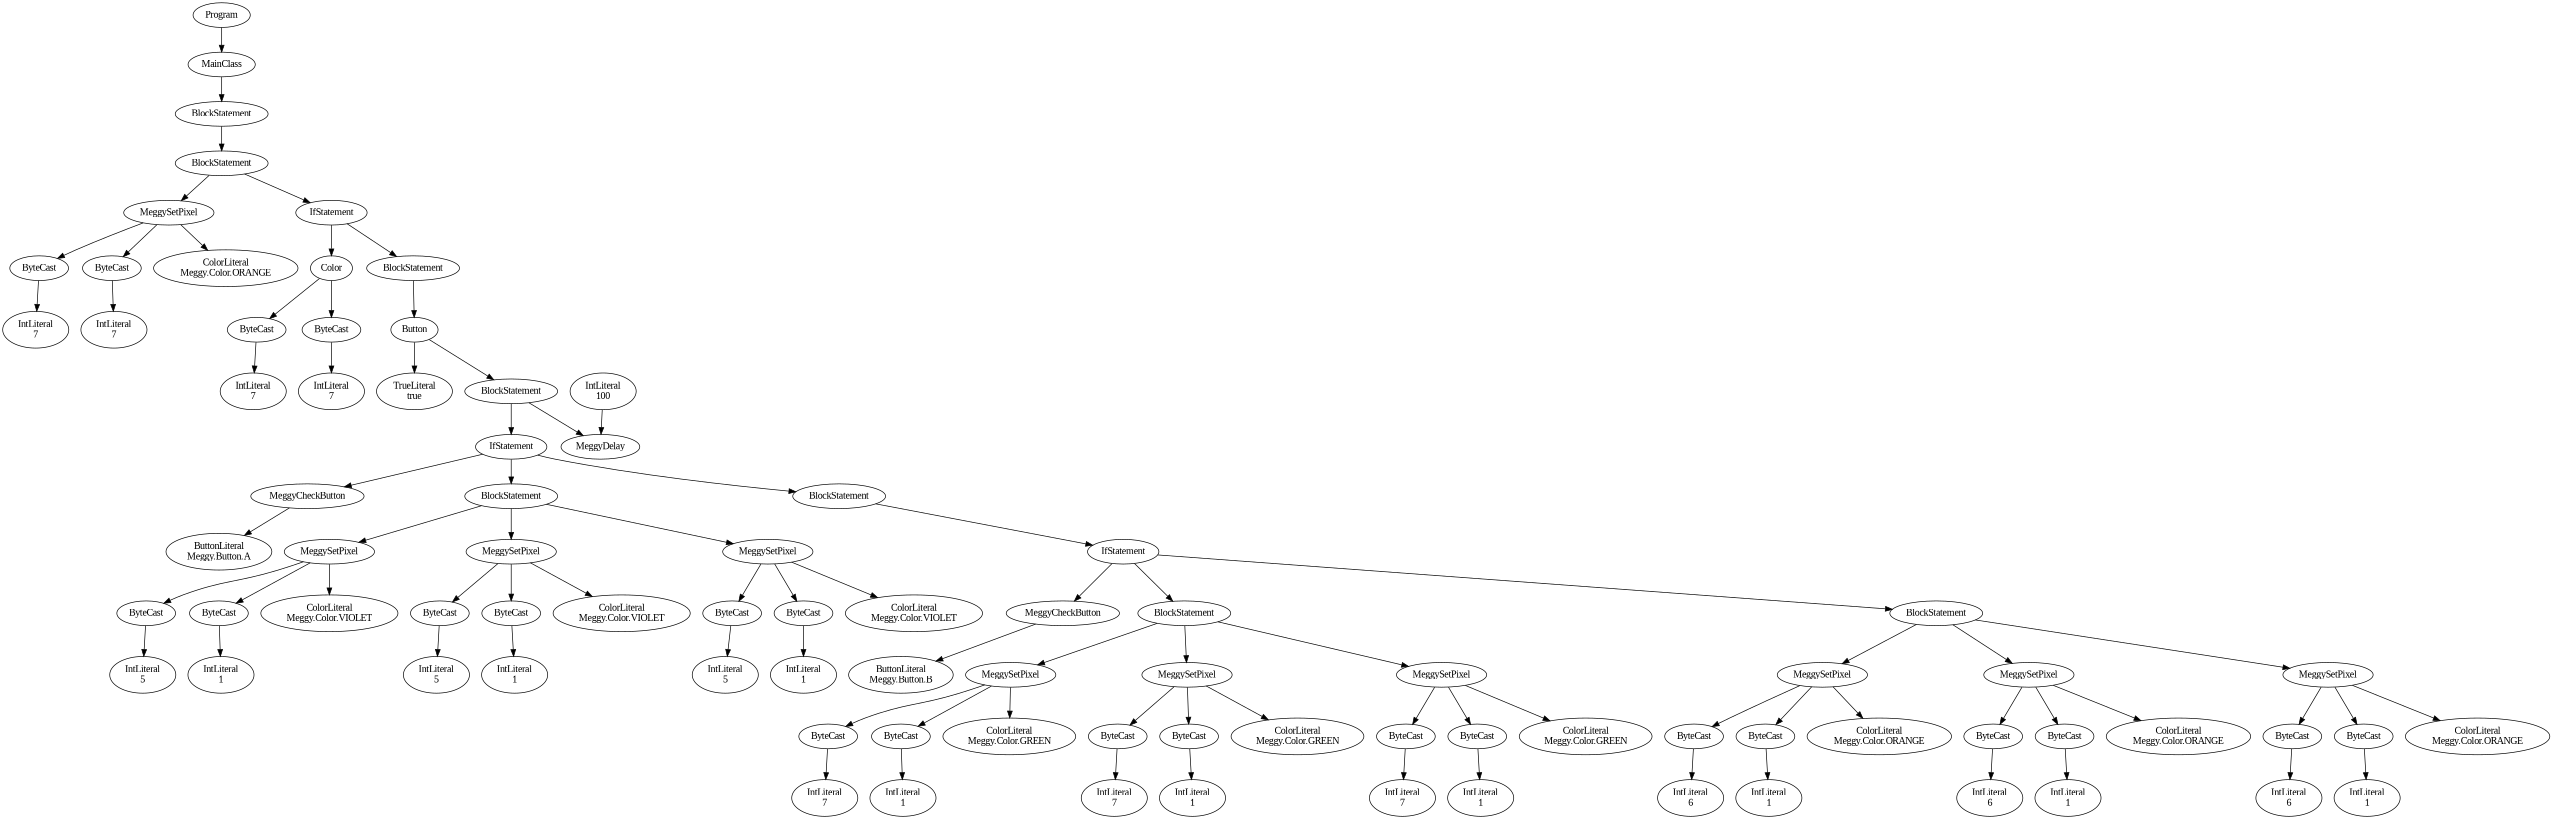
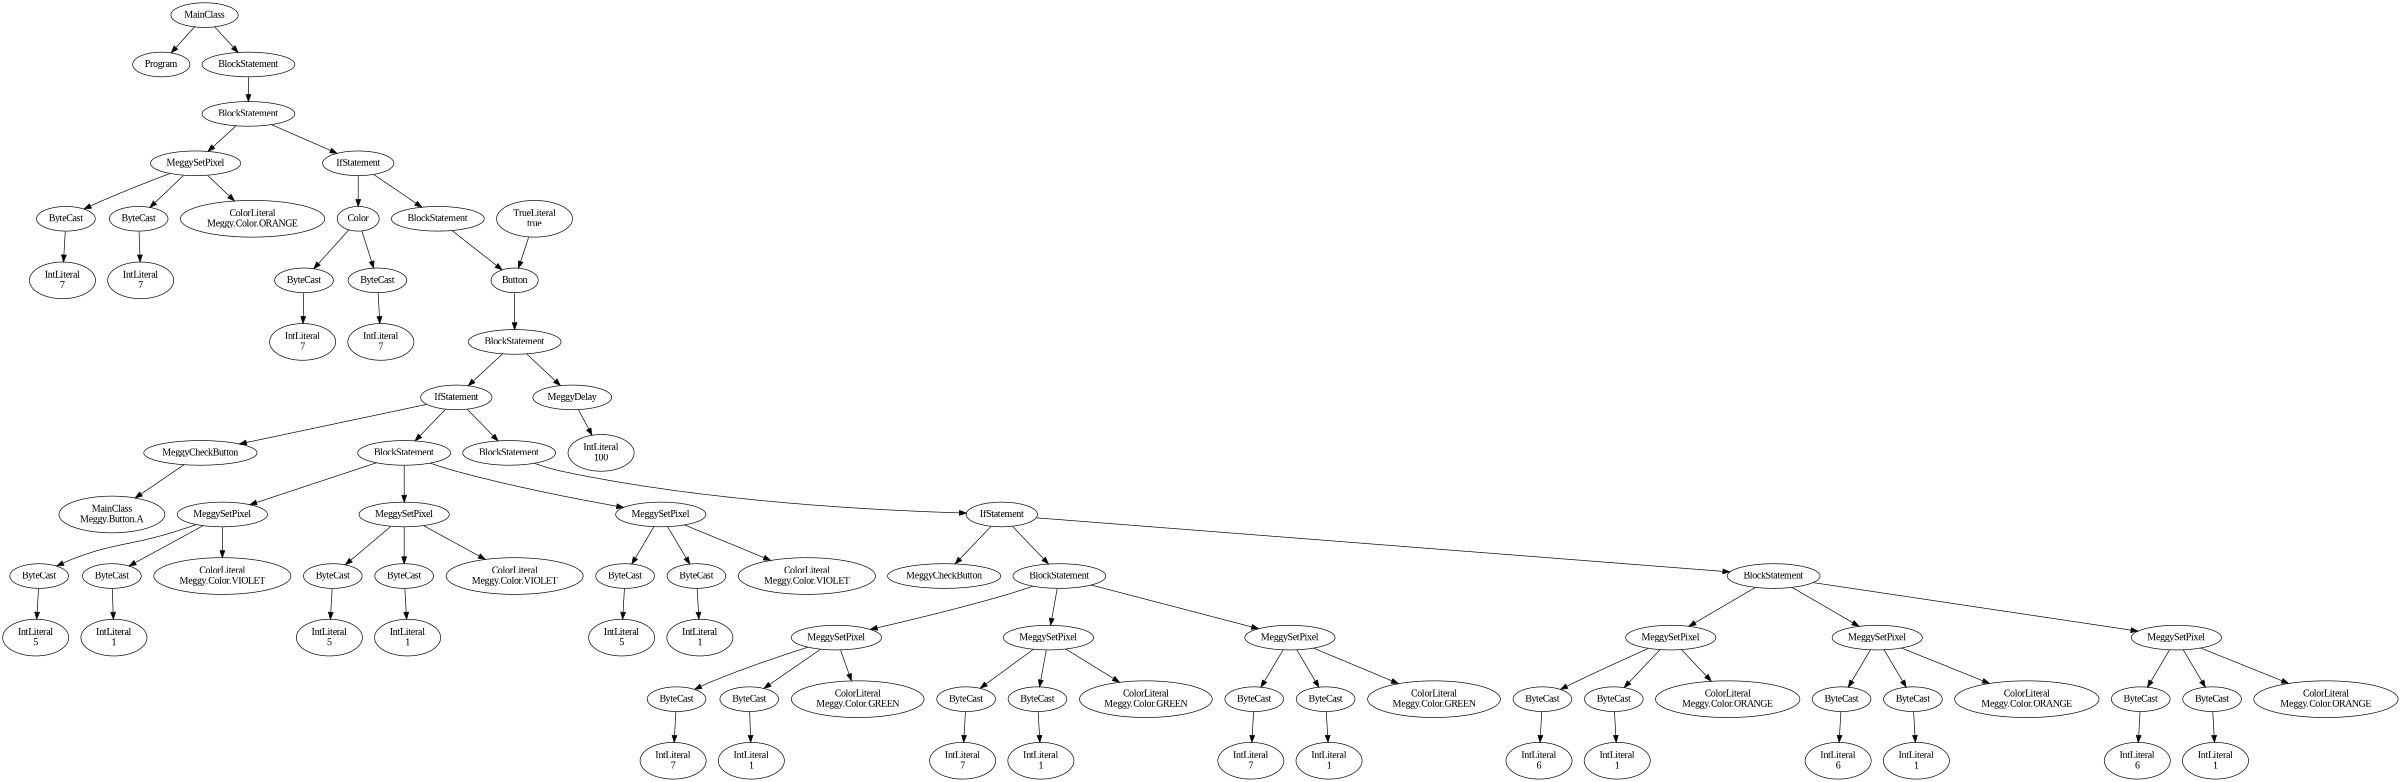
(222, 36) -> (185, 37)
(414, 354) -> (525, 249)
(602, 419) -> (584, 419)
(219, 552) -> (112, 514)
(901, 675) -> none
